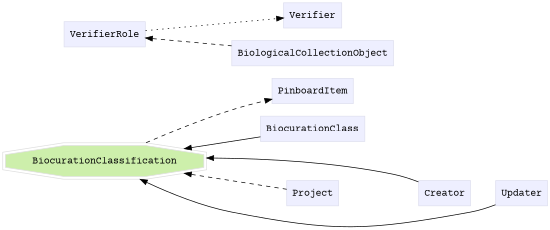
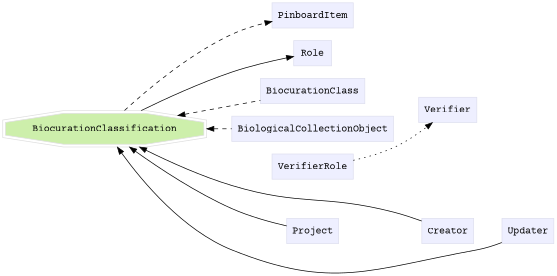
(192, 42) -> (223, 129)
none -> (313, 53)
(226, 142) -> (223, 107)
(239, 182) -> (207, 197)
